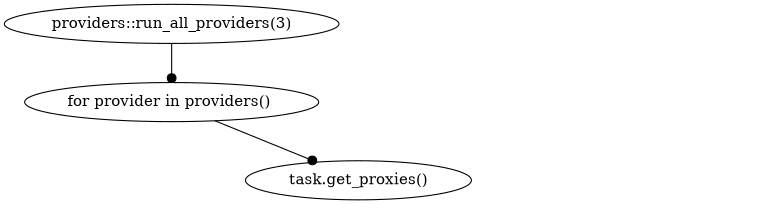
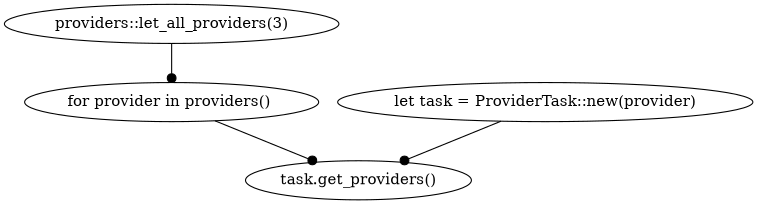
(172, 24) -> (172, 24)
none -> (545, 102)
(358, 180) -> (358, 180)
